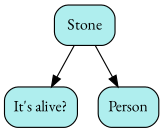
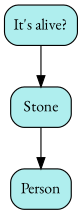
(66, 61) -> (41, 61)
